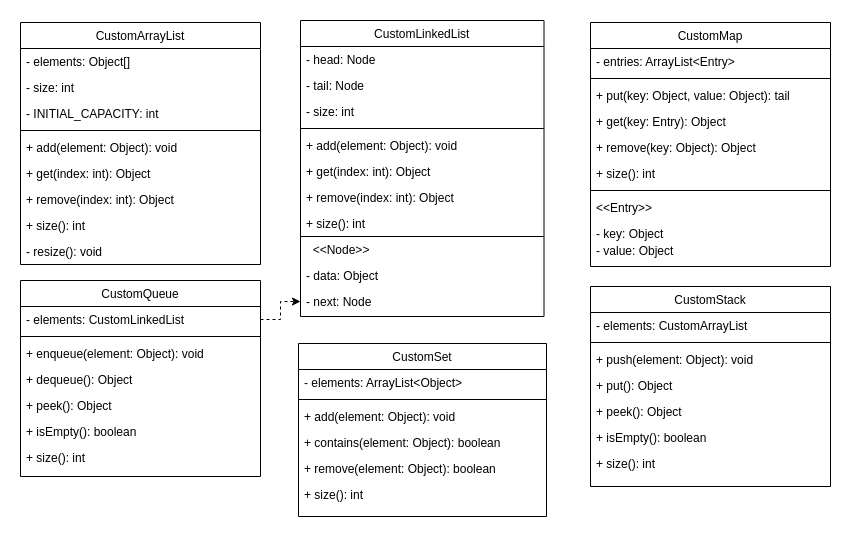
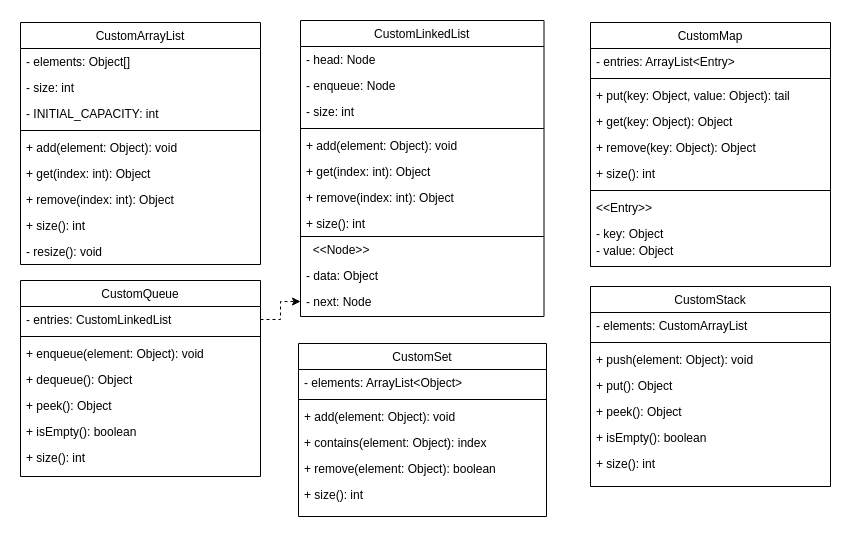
(339, 86) -> (352, 86)
(672, 122) -> (676, 122)
(111, 320) -> (107, 320)
(412, 443) -> (406, 443)
